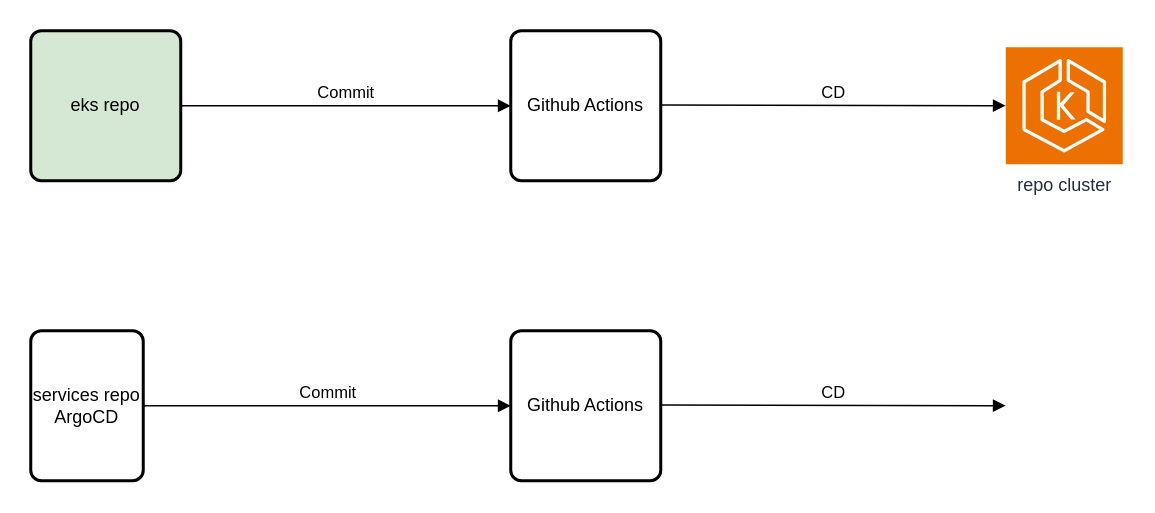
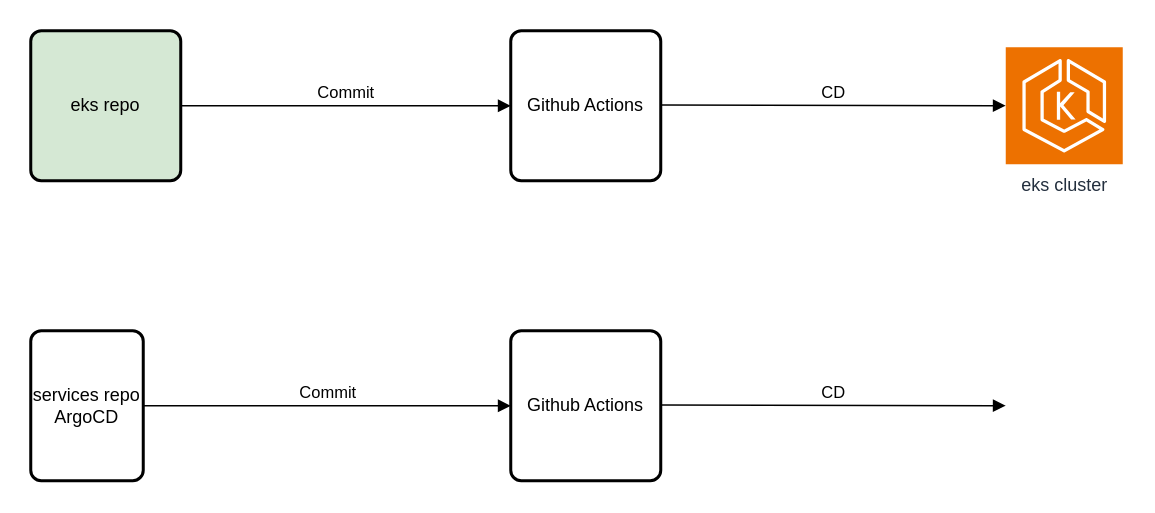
(1065, 186) -> (1065, 186)
